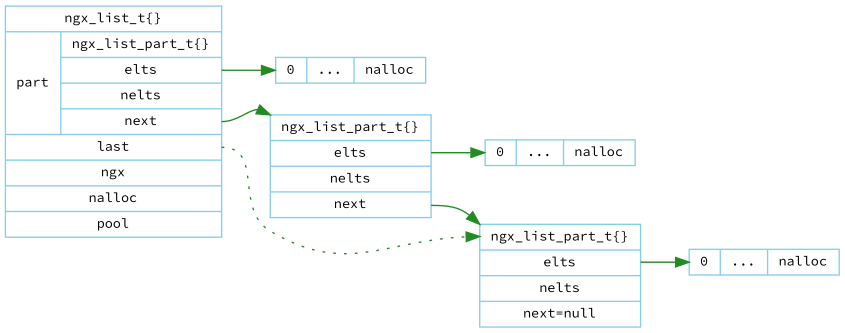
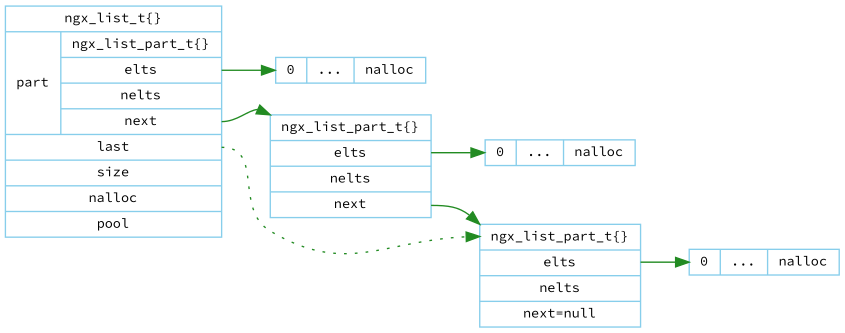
(114, 172) -> (114, 172)
